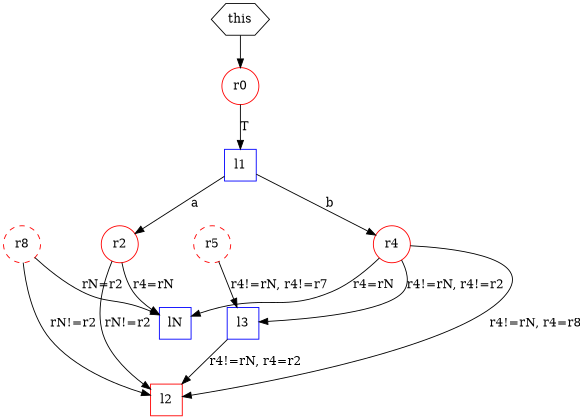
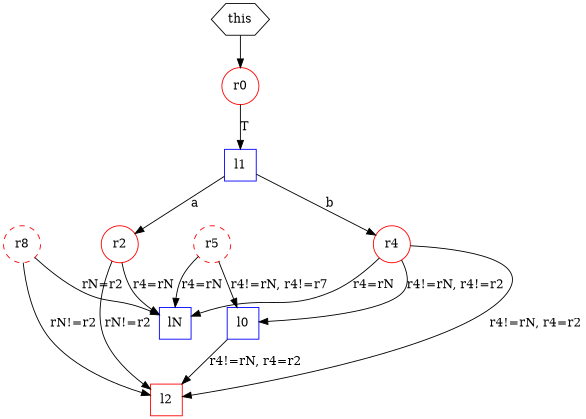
none -> (183, 275)
(243, 323) -> (243, 323)
(536, 323) -> (536, 323)
